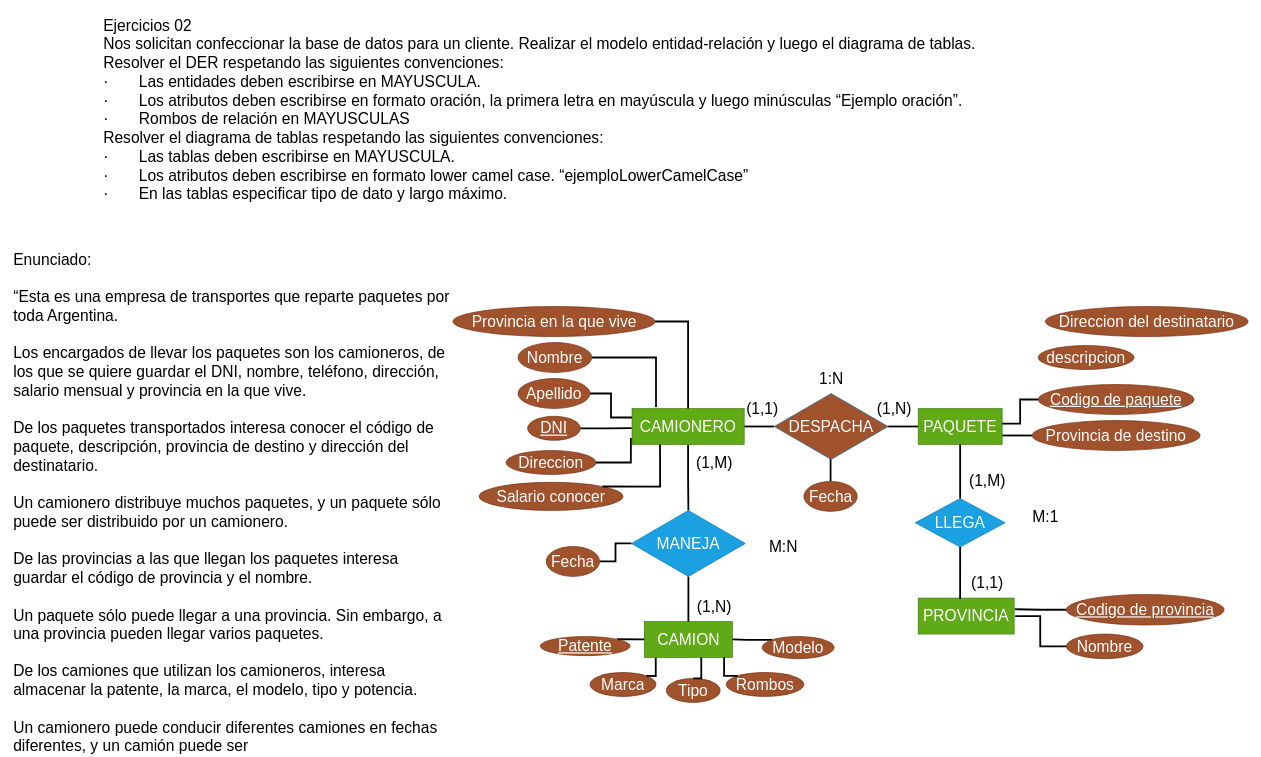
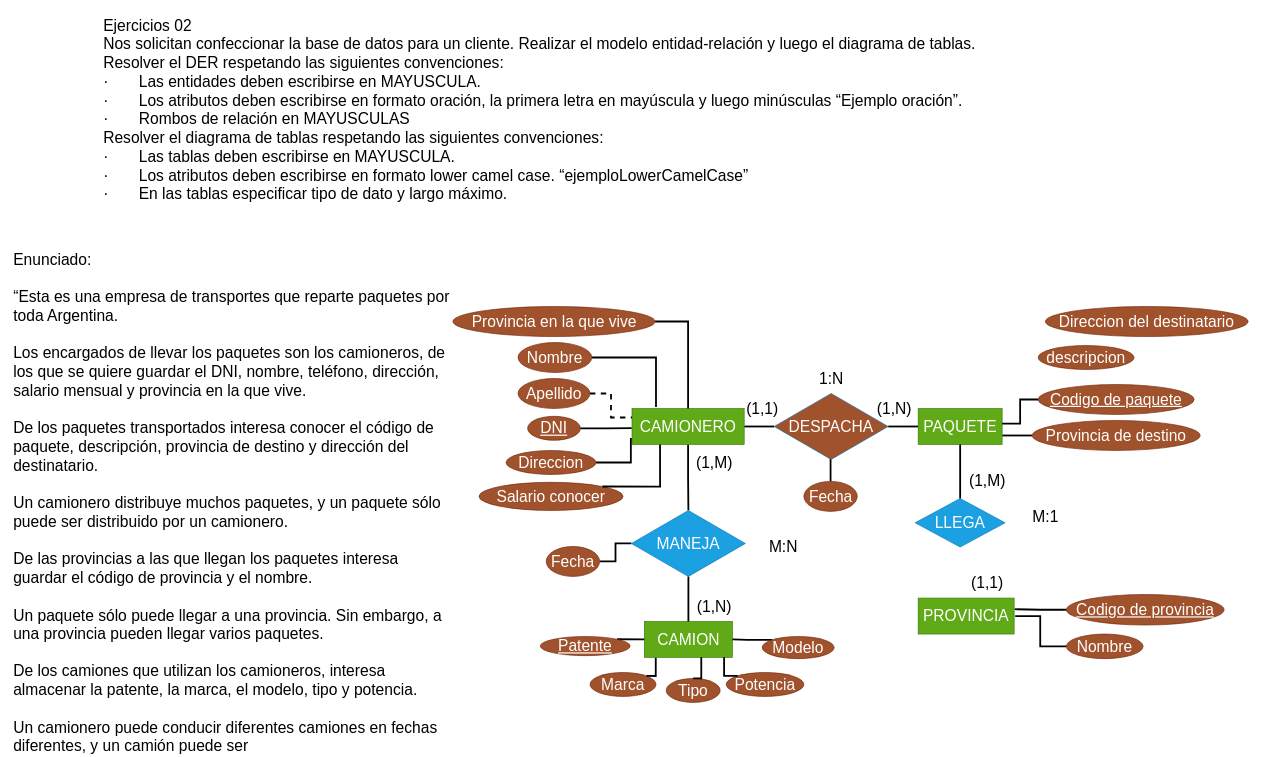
(611, 406) -> (611, 406)
(960, 572) -> none
(765, 684) -> (765, 684)
